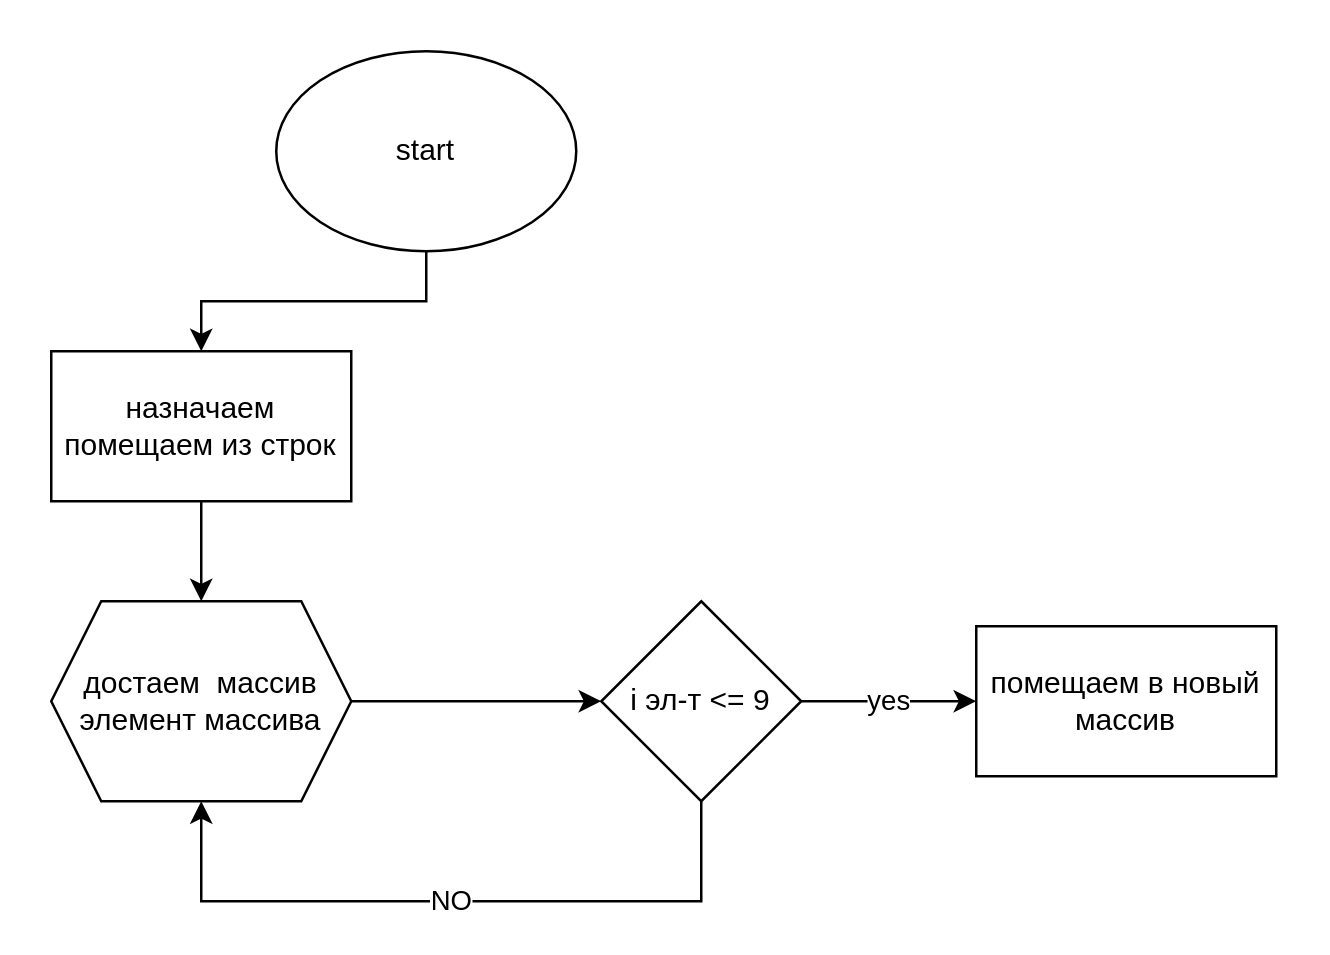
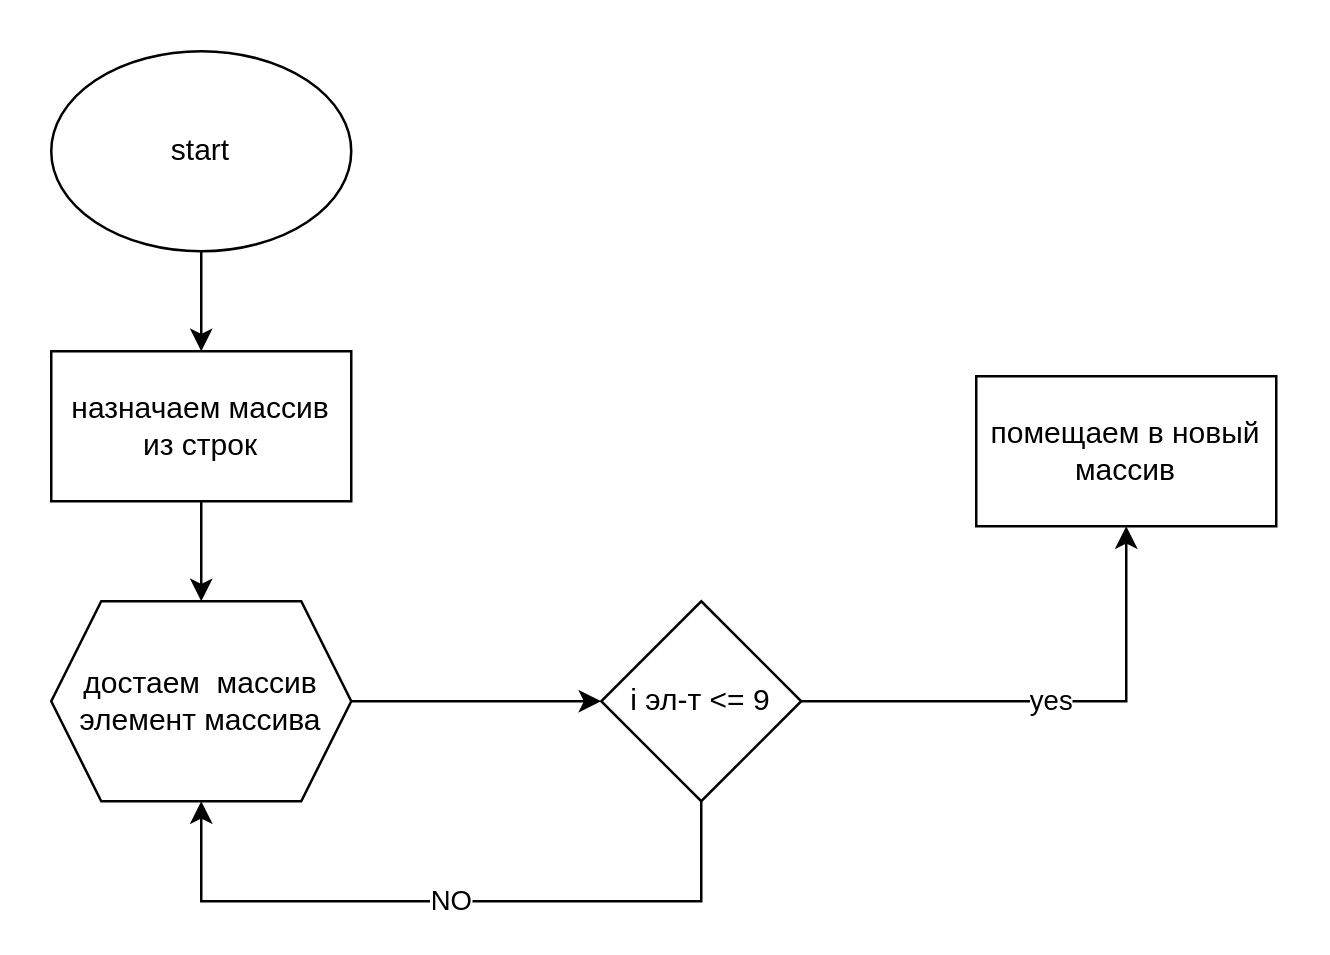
(426, 151) -> (201, 151)
(201, 426) -> (201, 426)
(1126, 701) -> (1126, 451)
